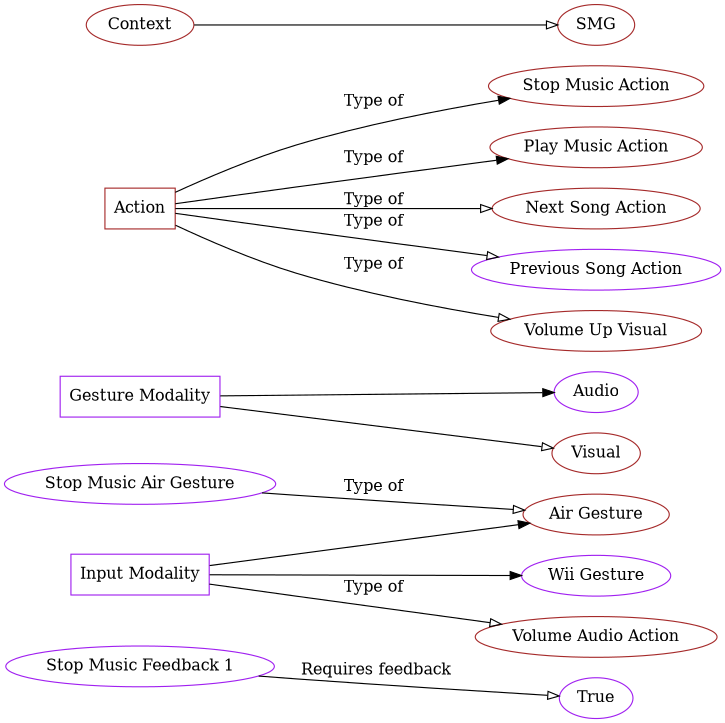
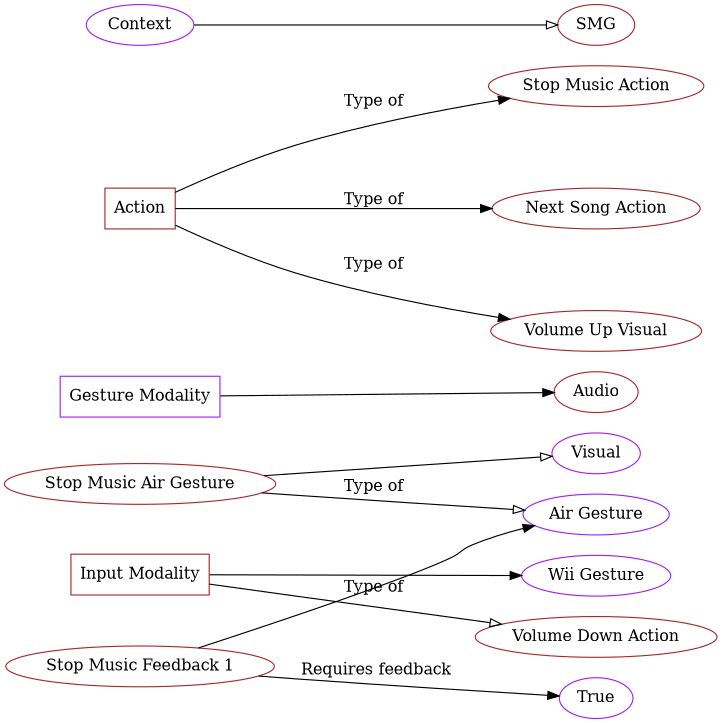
(140, 25) -> (140, 25)
(596, 147) -> none
(328, 209) -> (328, 209)
(596, 270) -> none
(333, 284) -> (333, 284)
(596, 392) -> (596, 392)
(381, 427) -> (402, 466)
(596, 453) -> (596, 453)
(140, 484) -> (140, 484)
(596, 515) -> (596, 515)
(364, 545) -> (363, 592)
(140, 575) -> (140, 575)
(596, 637) -> (596, 637)
(140, 666) -> (140, 666)
(403, 686) -> (403, 686)
